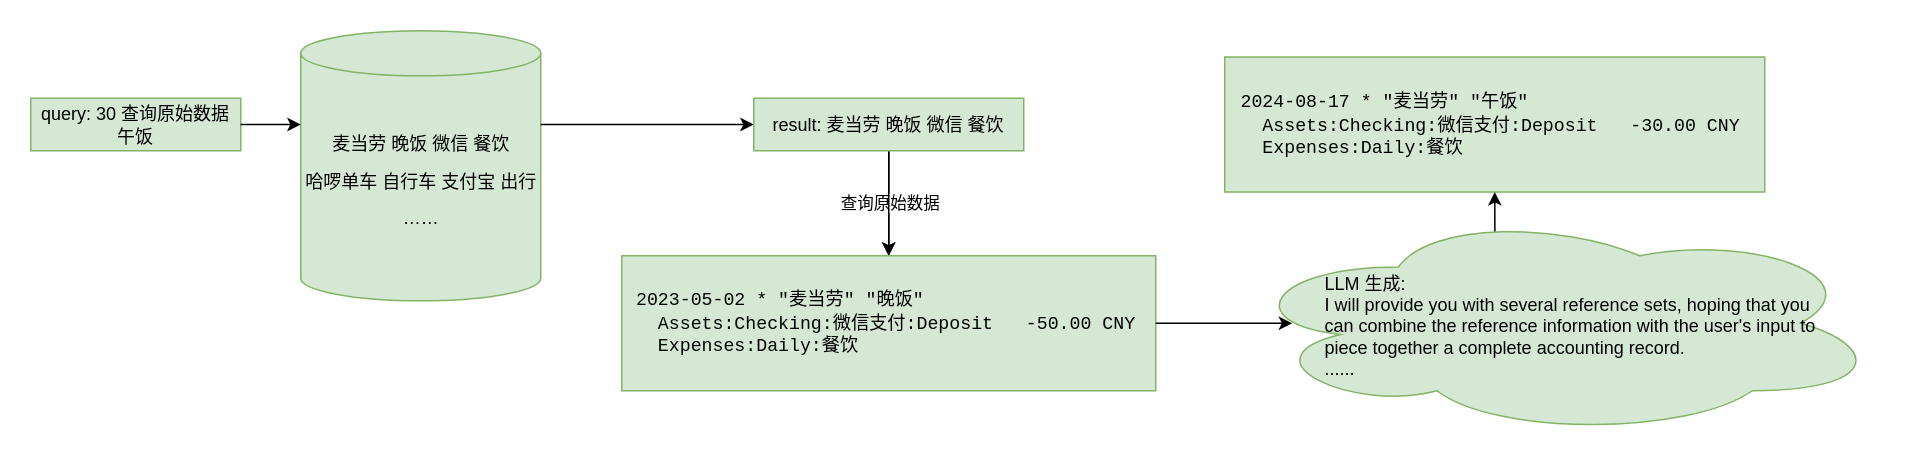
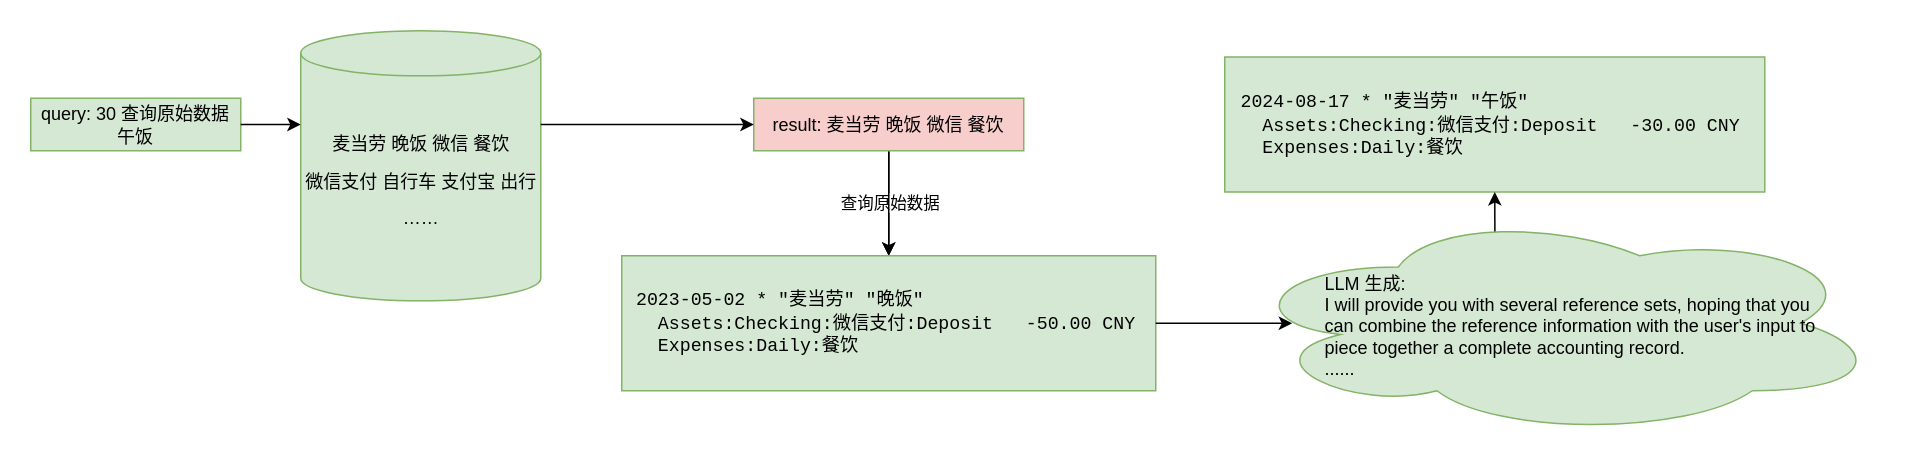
(889, 125) -> (889, 125)
(422, 182) -> (422, 182)
